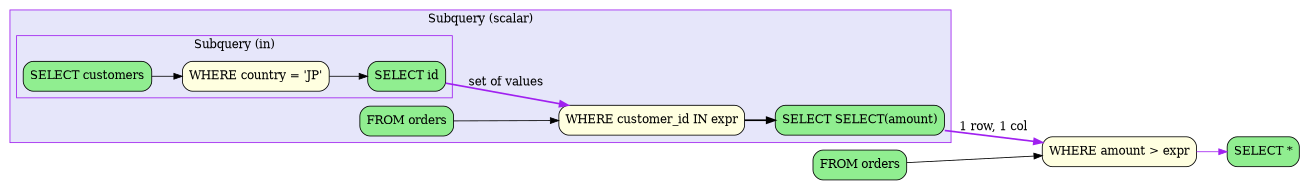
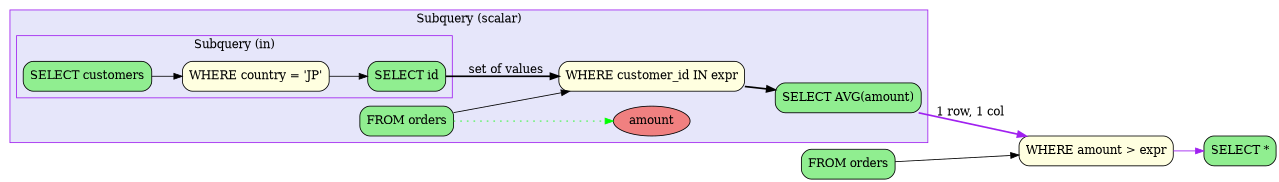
(503, 93) -> (498, 76)
(860, 120) -> (848, 98)
none -> (652, 121)
